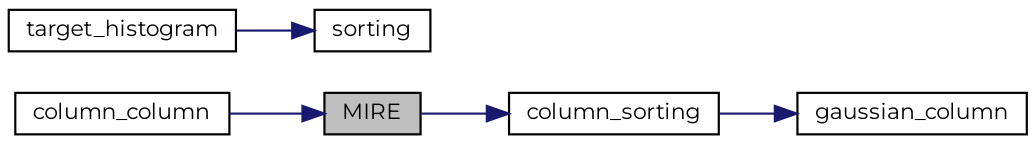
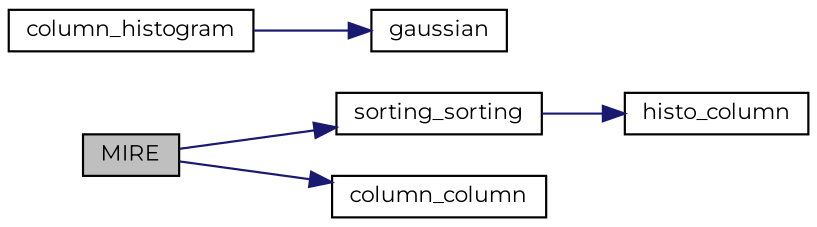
(122, 31) -> (131, 31)
(372, 31) -> (439, 31)
(266, 114) -> (245, 170)
(614, 114) -> (439, 114)
(912, 114) -> (717, 114)
